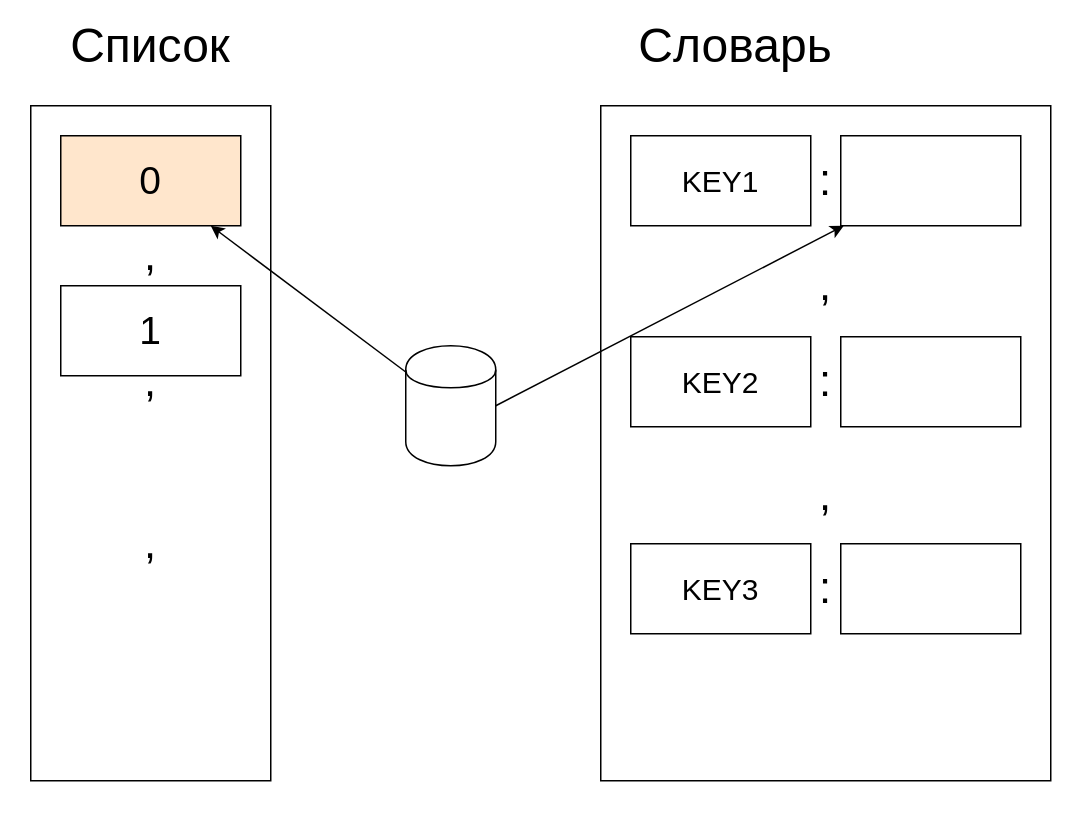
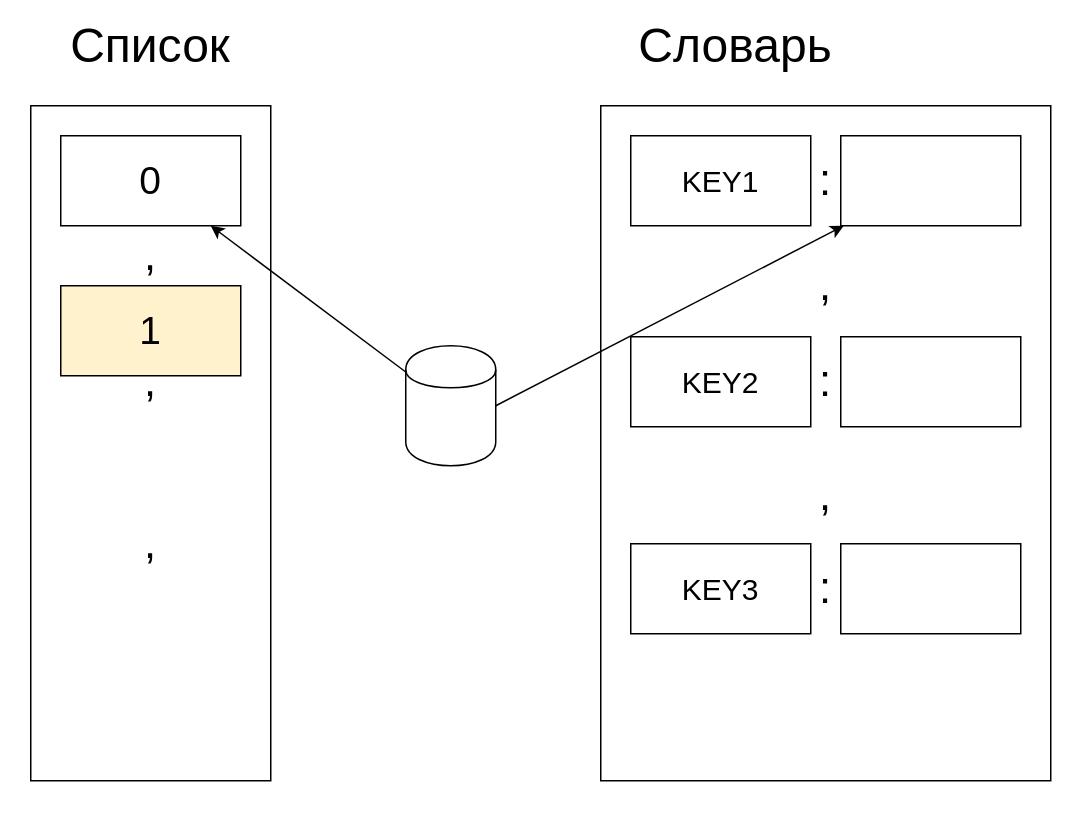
(151, 181) -> (151, 181)
(151, 331) -> (151, 331)
